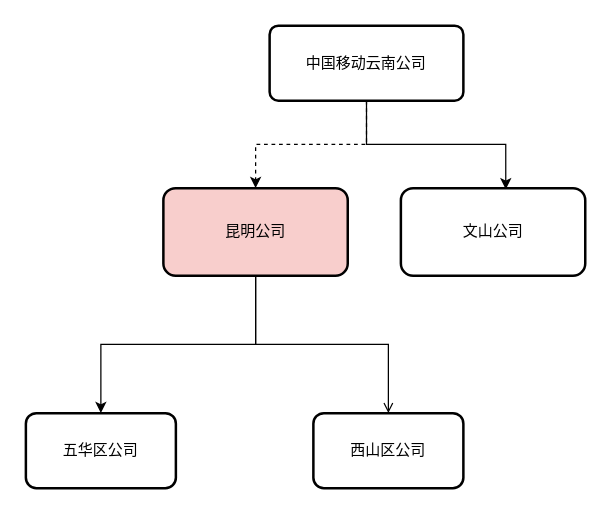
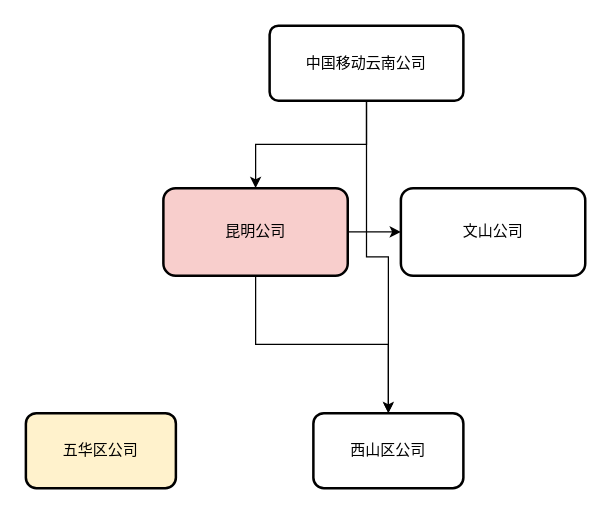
(294, 144) -> (294, 144)
(455, 144) -> (366, 254)
(147, 344) -> (370, 232)
(101, 451) -> (101, 451)
